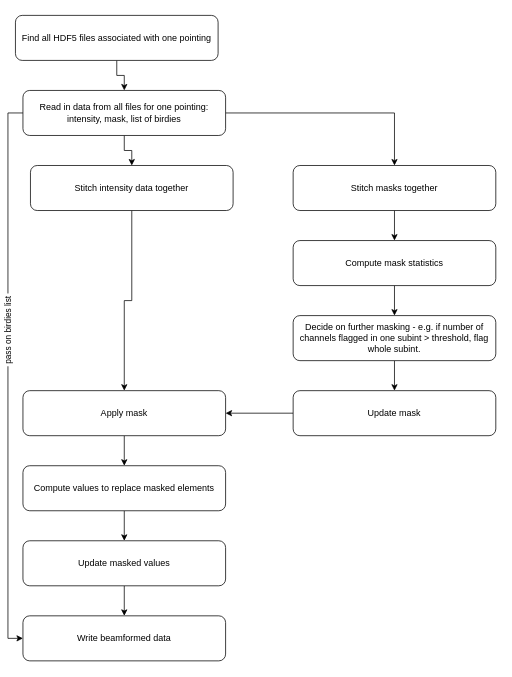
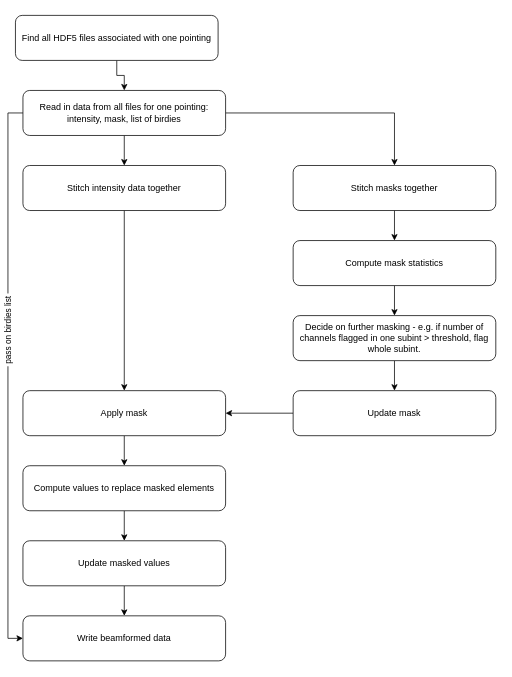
(132, 188) -> (124, 188)
